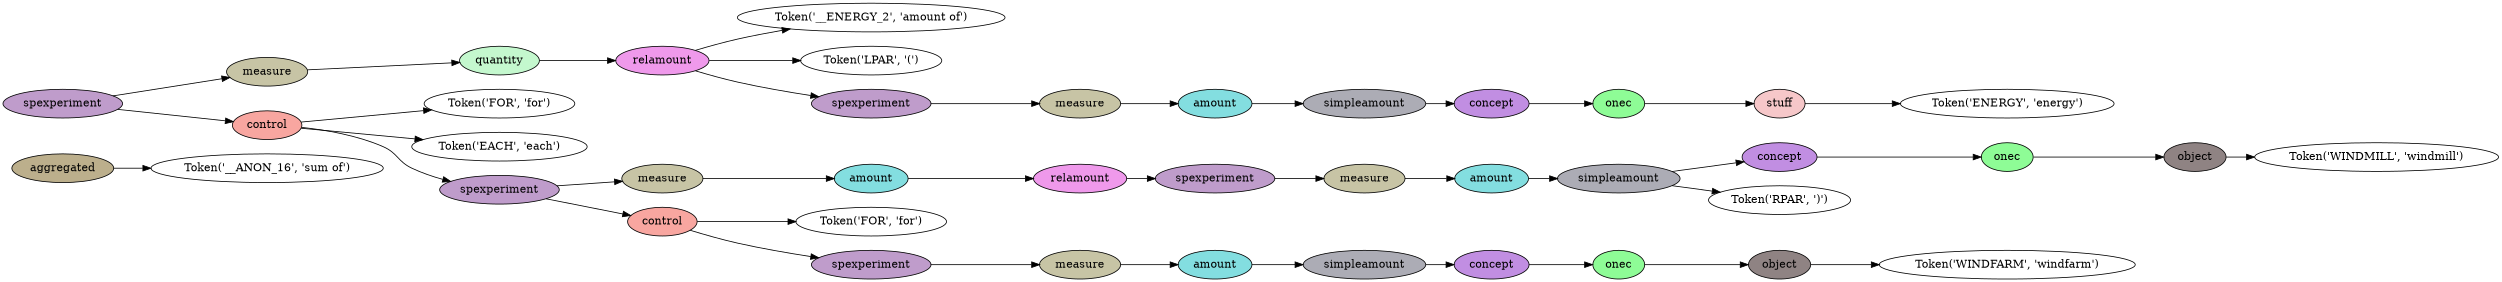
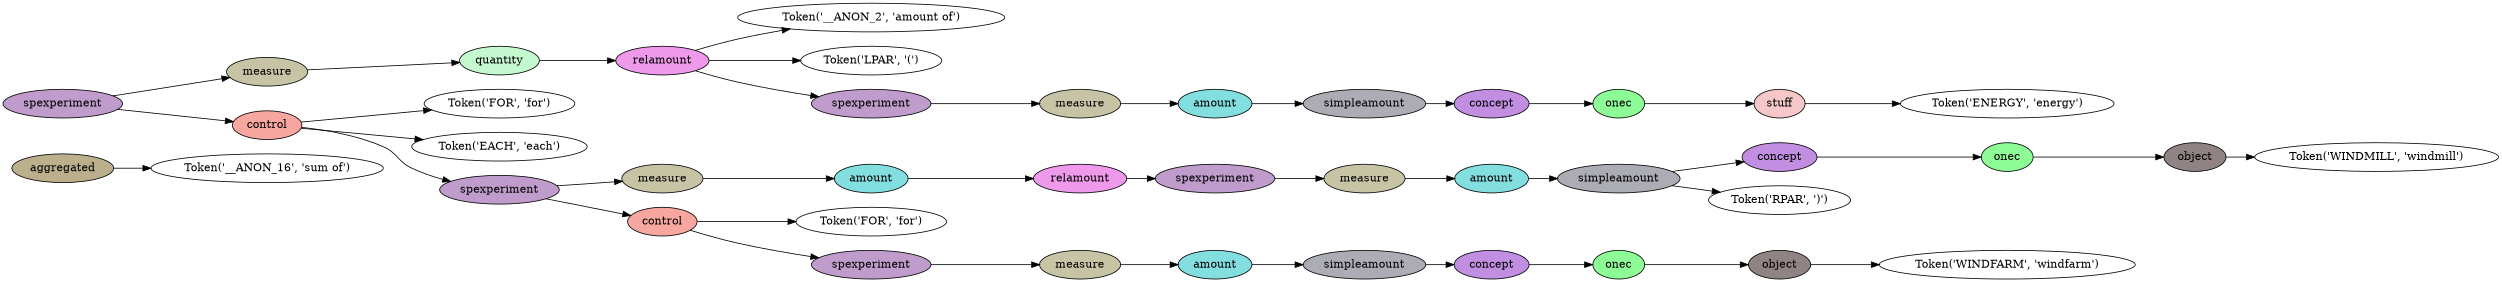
(871, 18) -> (871, 18)
